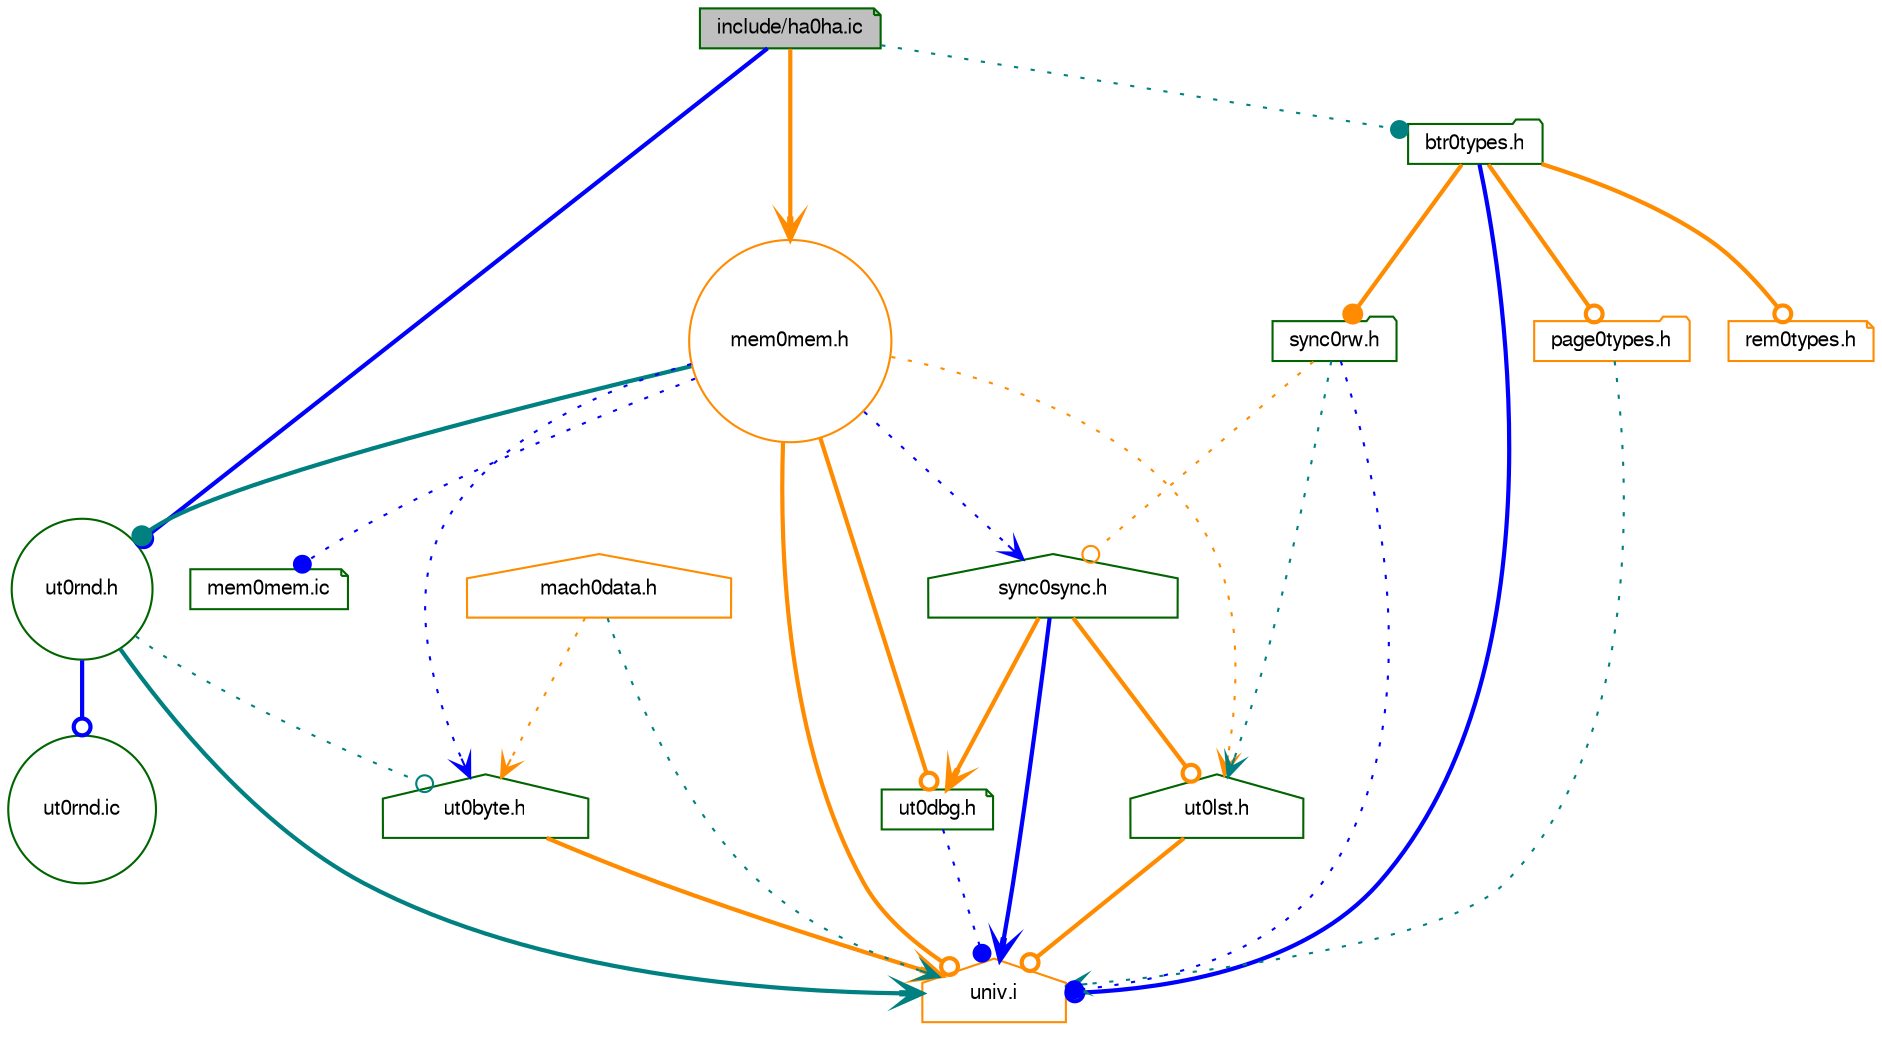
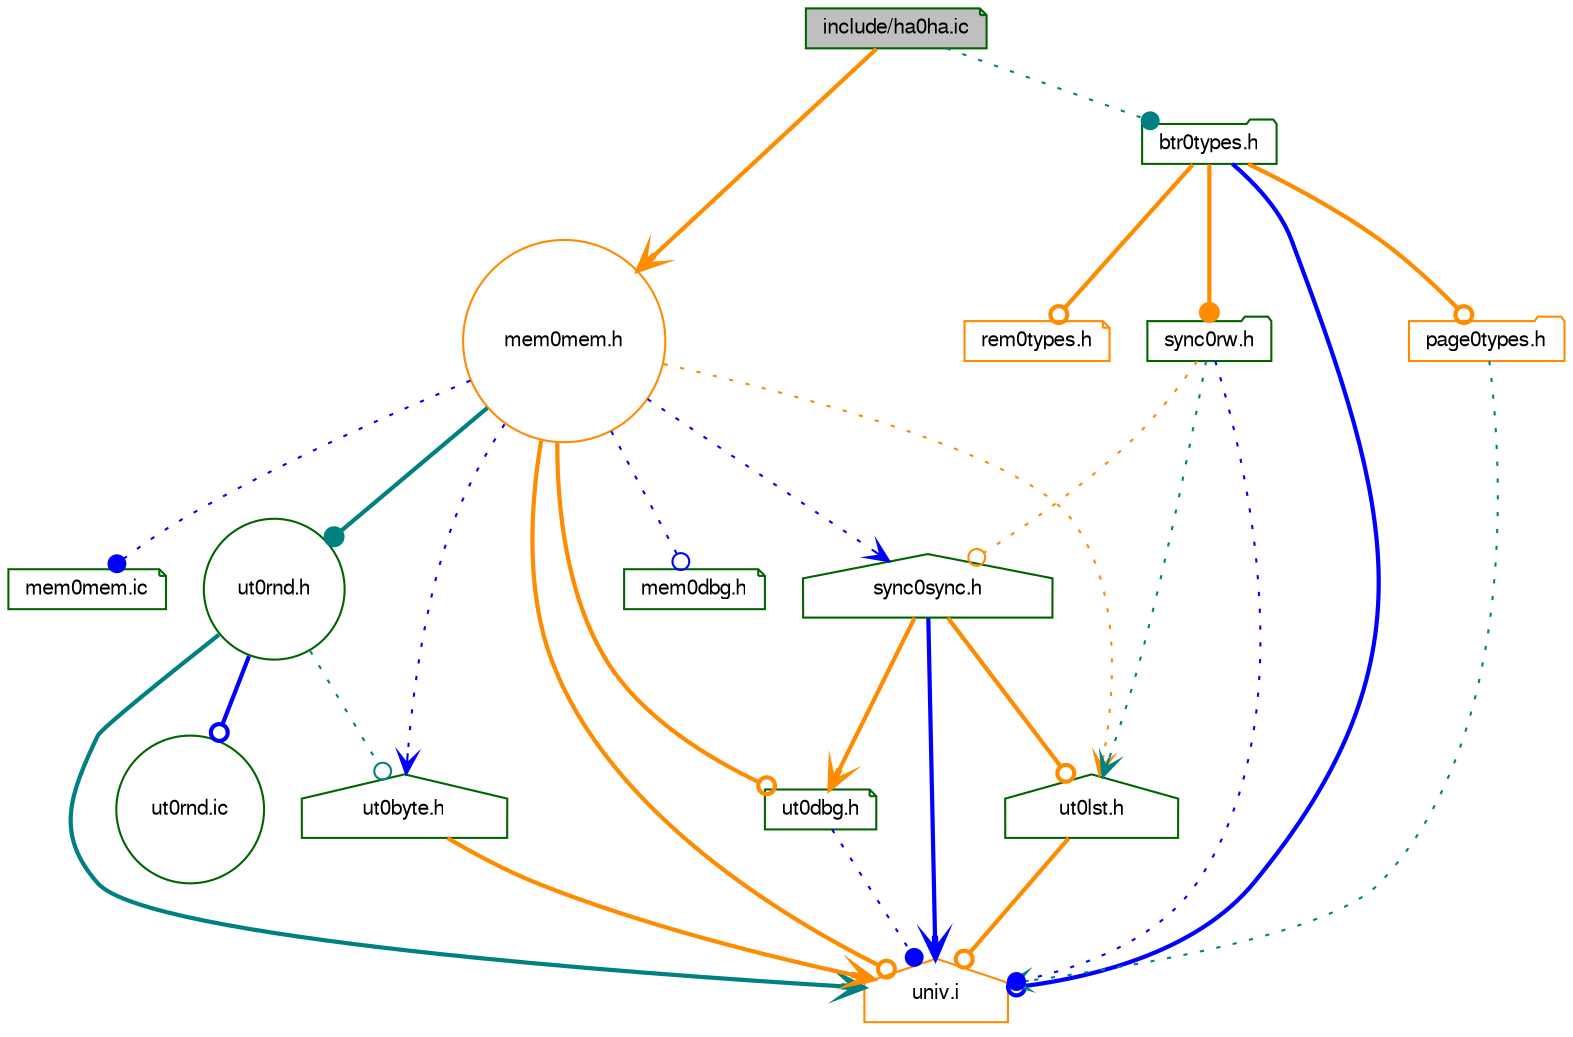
(459, 291) -> none
(599, 589) -> none
none -> (695, 589)
